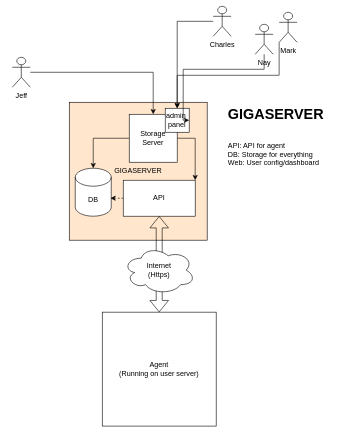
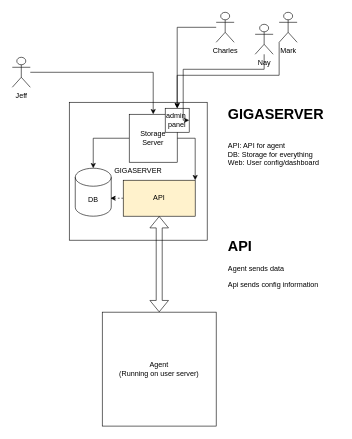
(222, 21) -> (225, 27)
(138, 171) -> (138, 171)
(159, 198) -> (159, 198)
(159, 270) -> none
none -> (282, 270)
